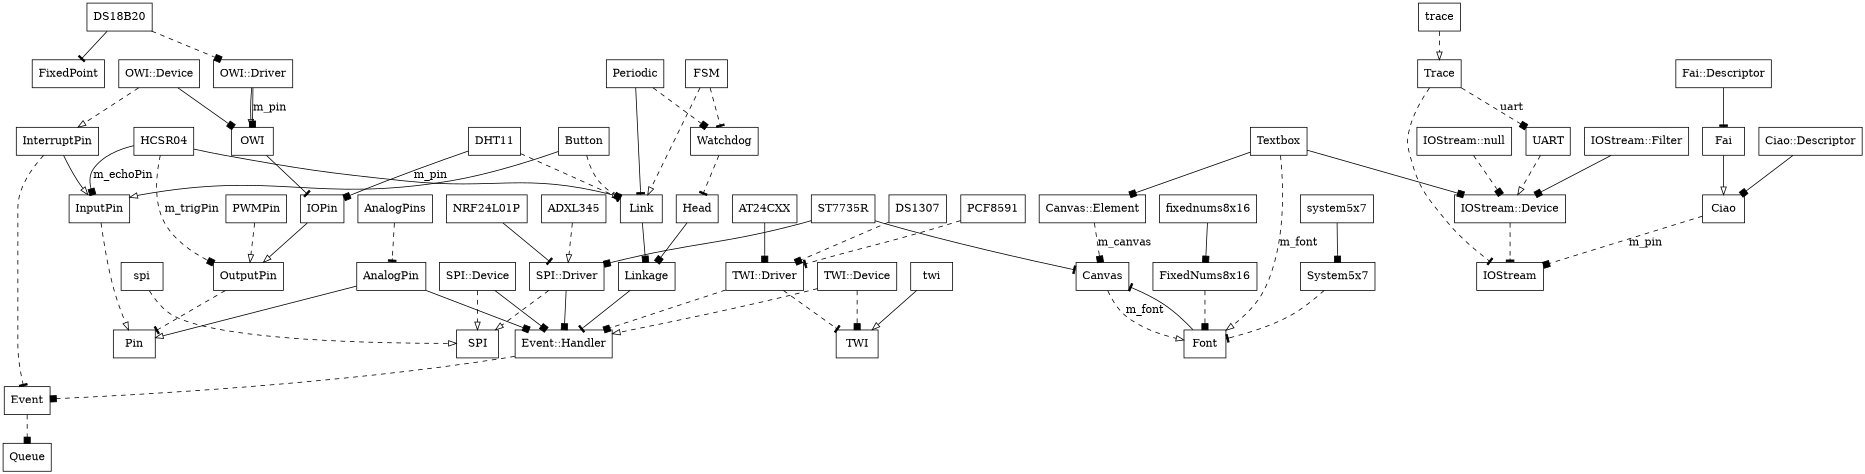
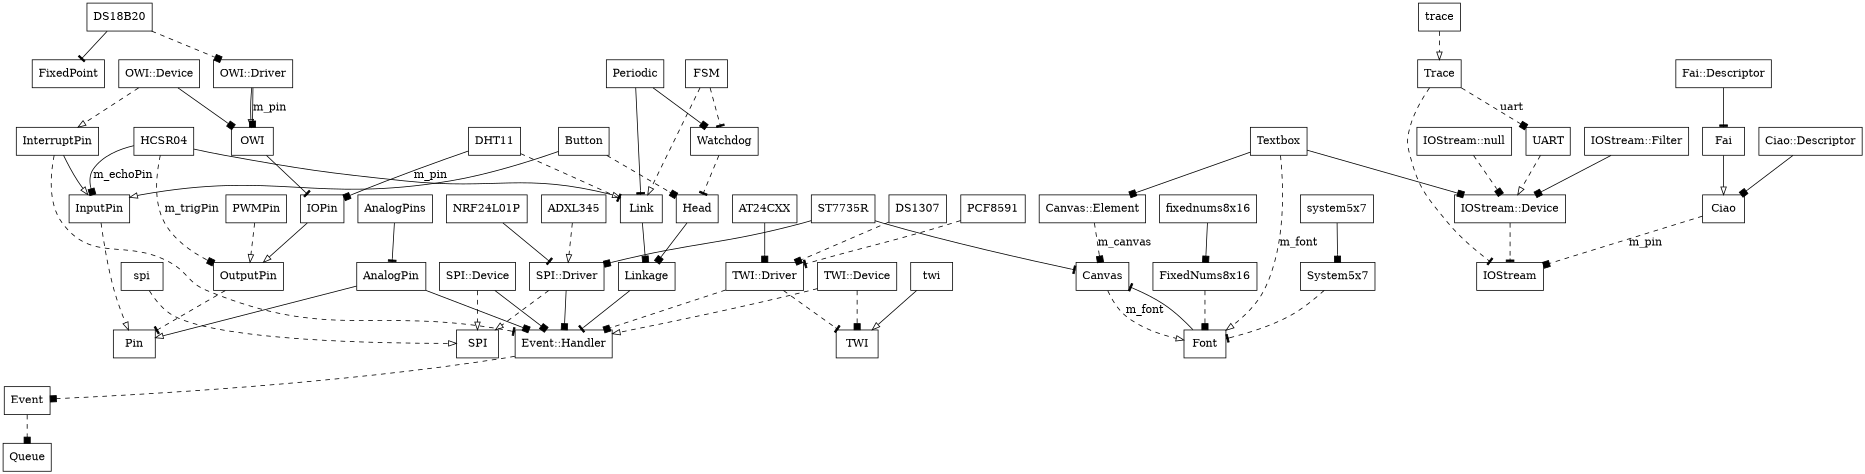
(677, 105) -> (677, 105)
(596, 177) -> (633, 171)
(393, 241) -> (393, 241)
(18, 266) -> (242, 303)
